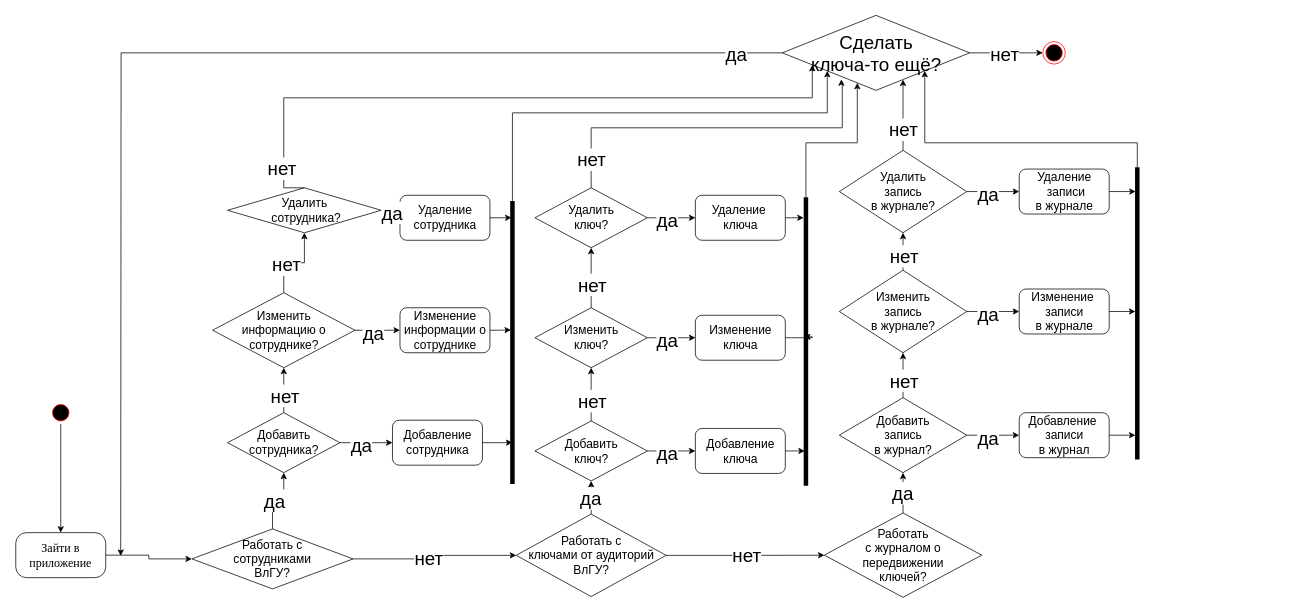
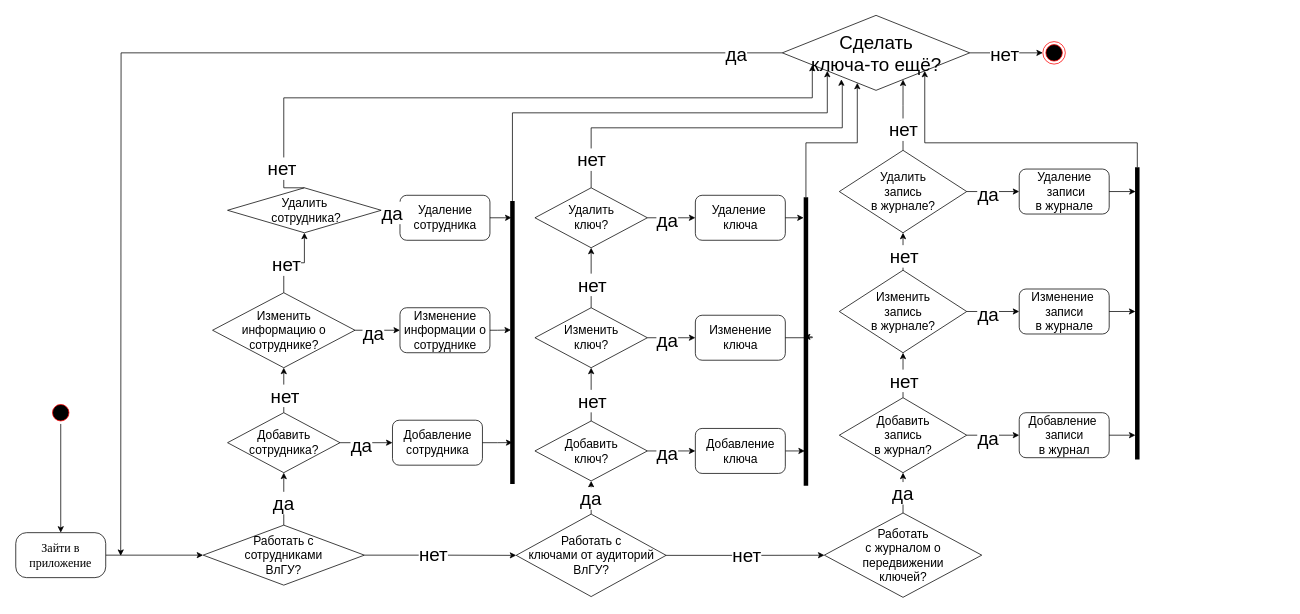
(272, 559) -> (284, 555)
